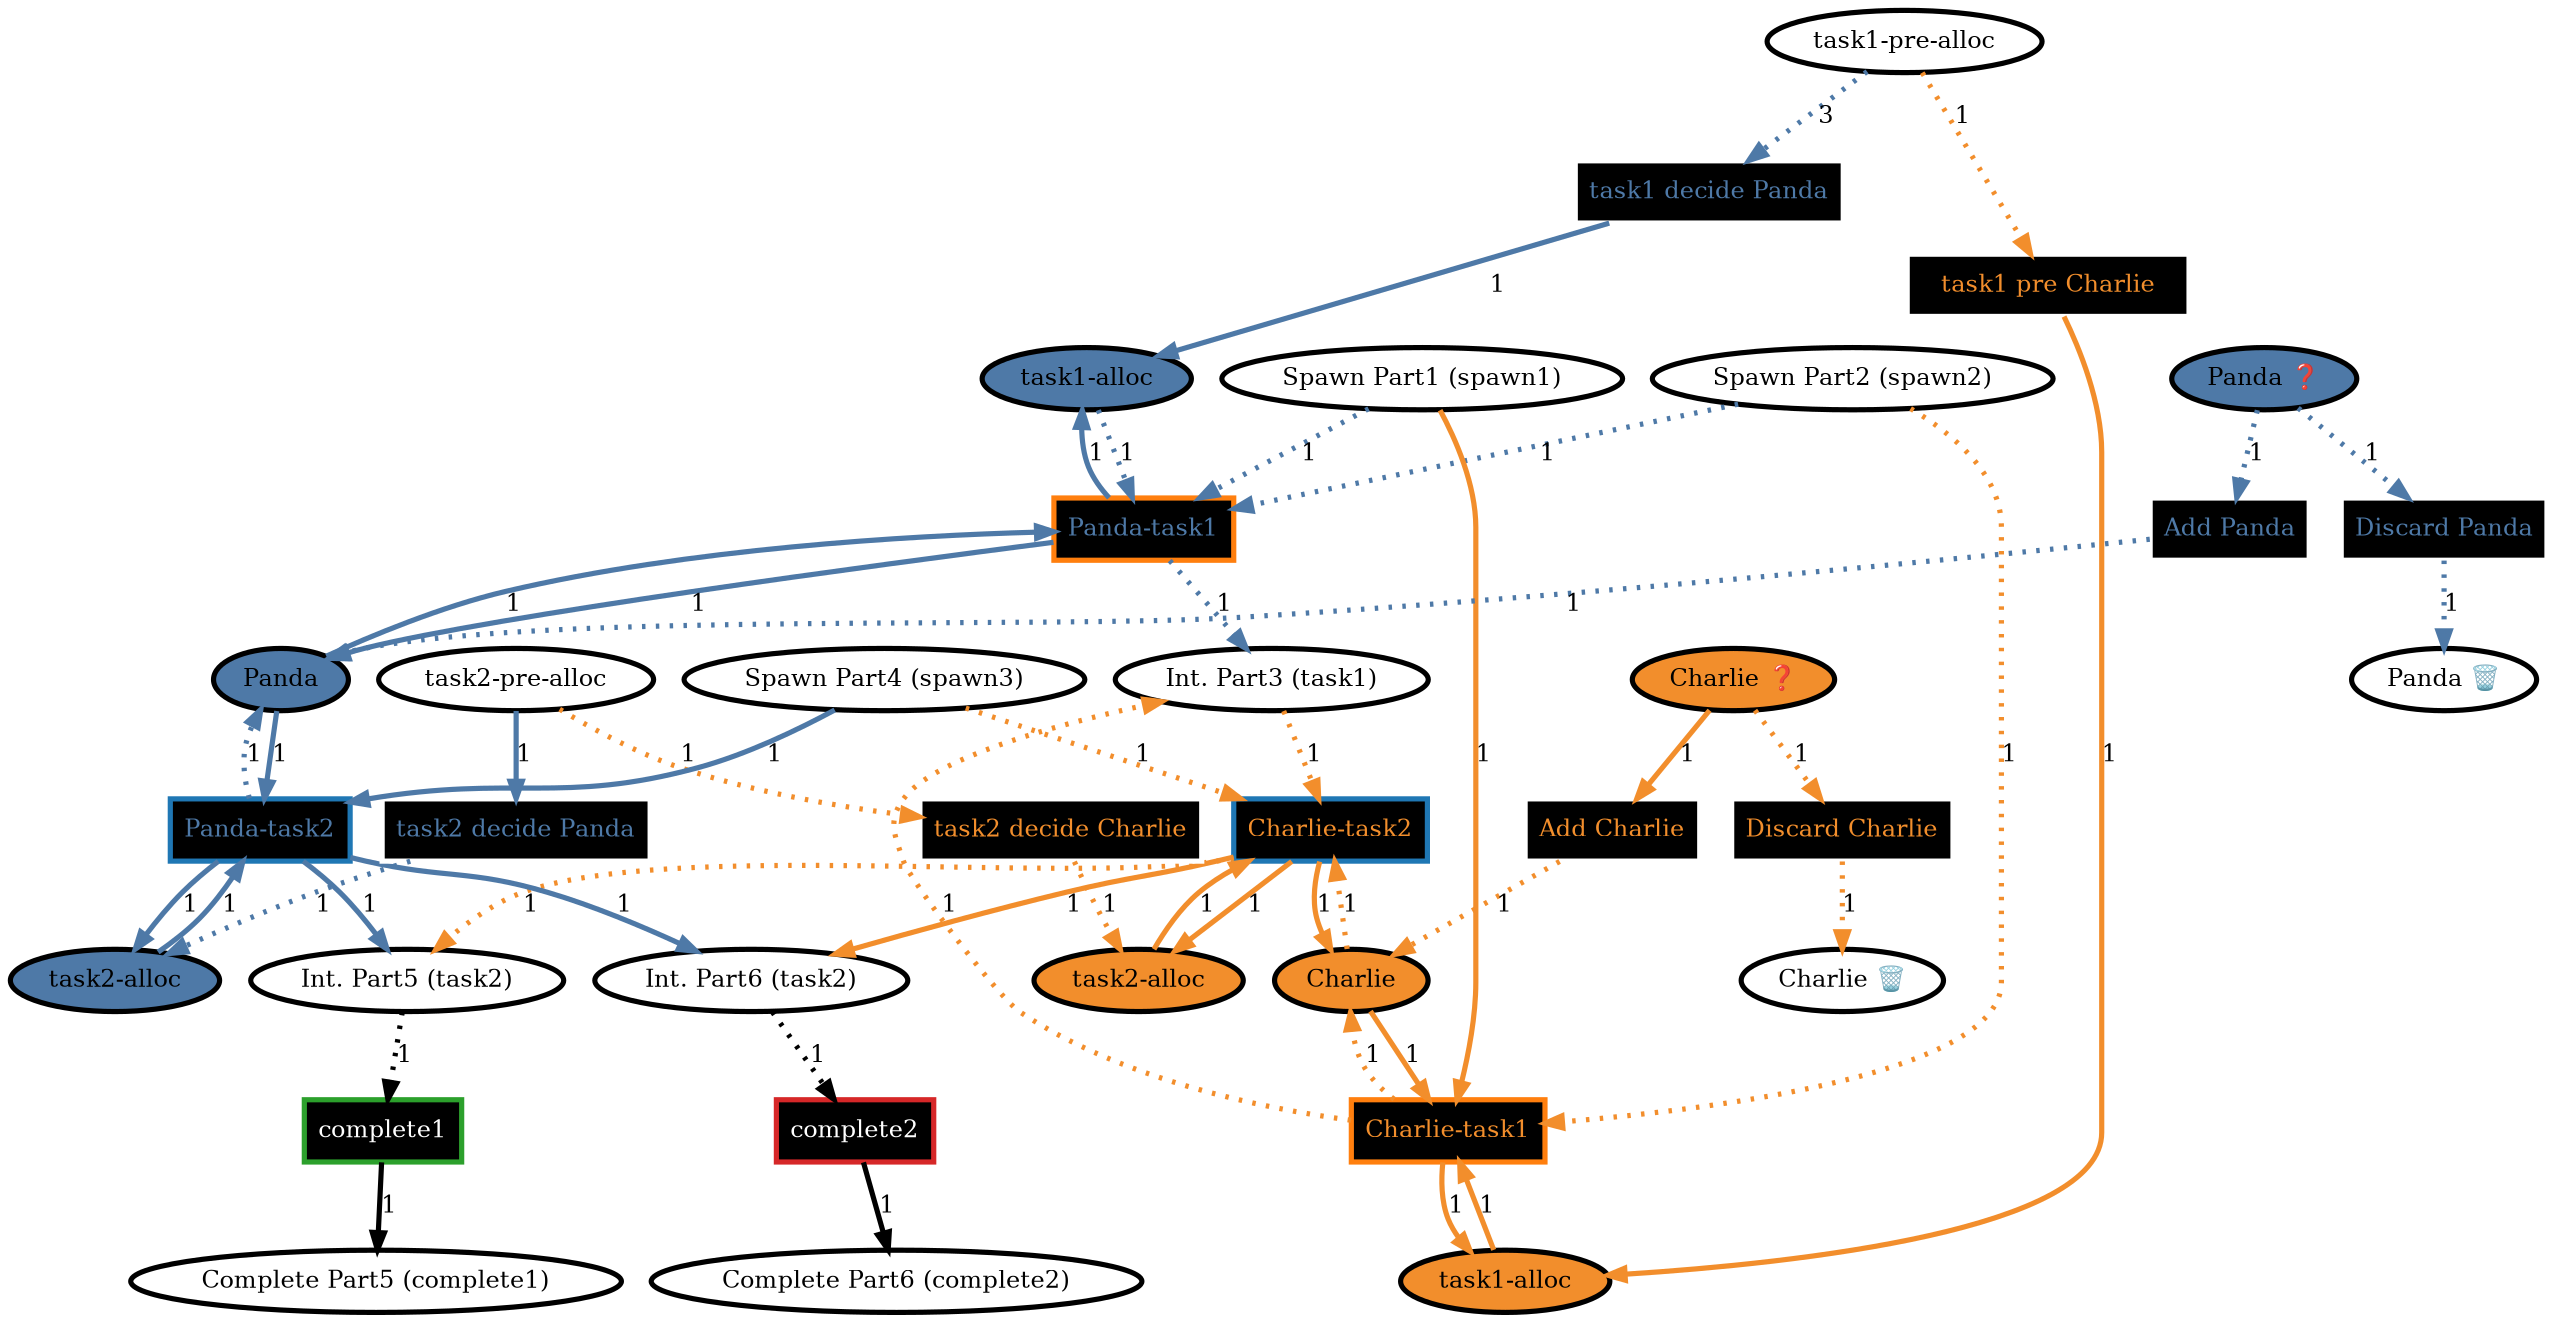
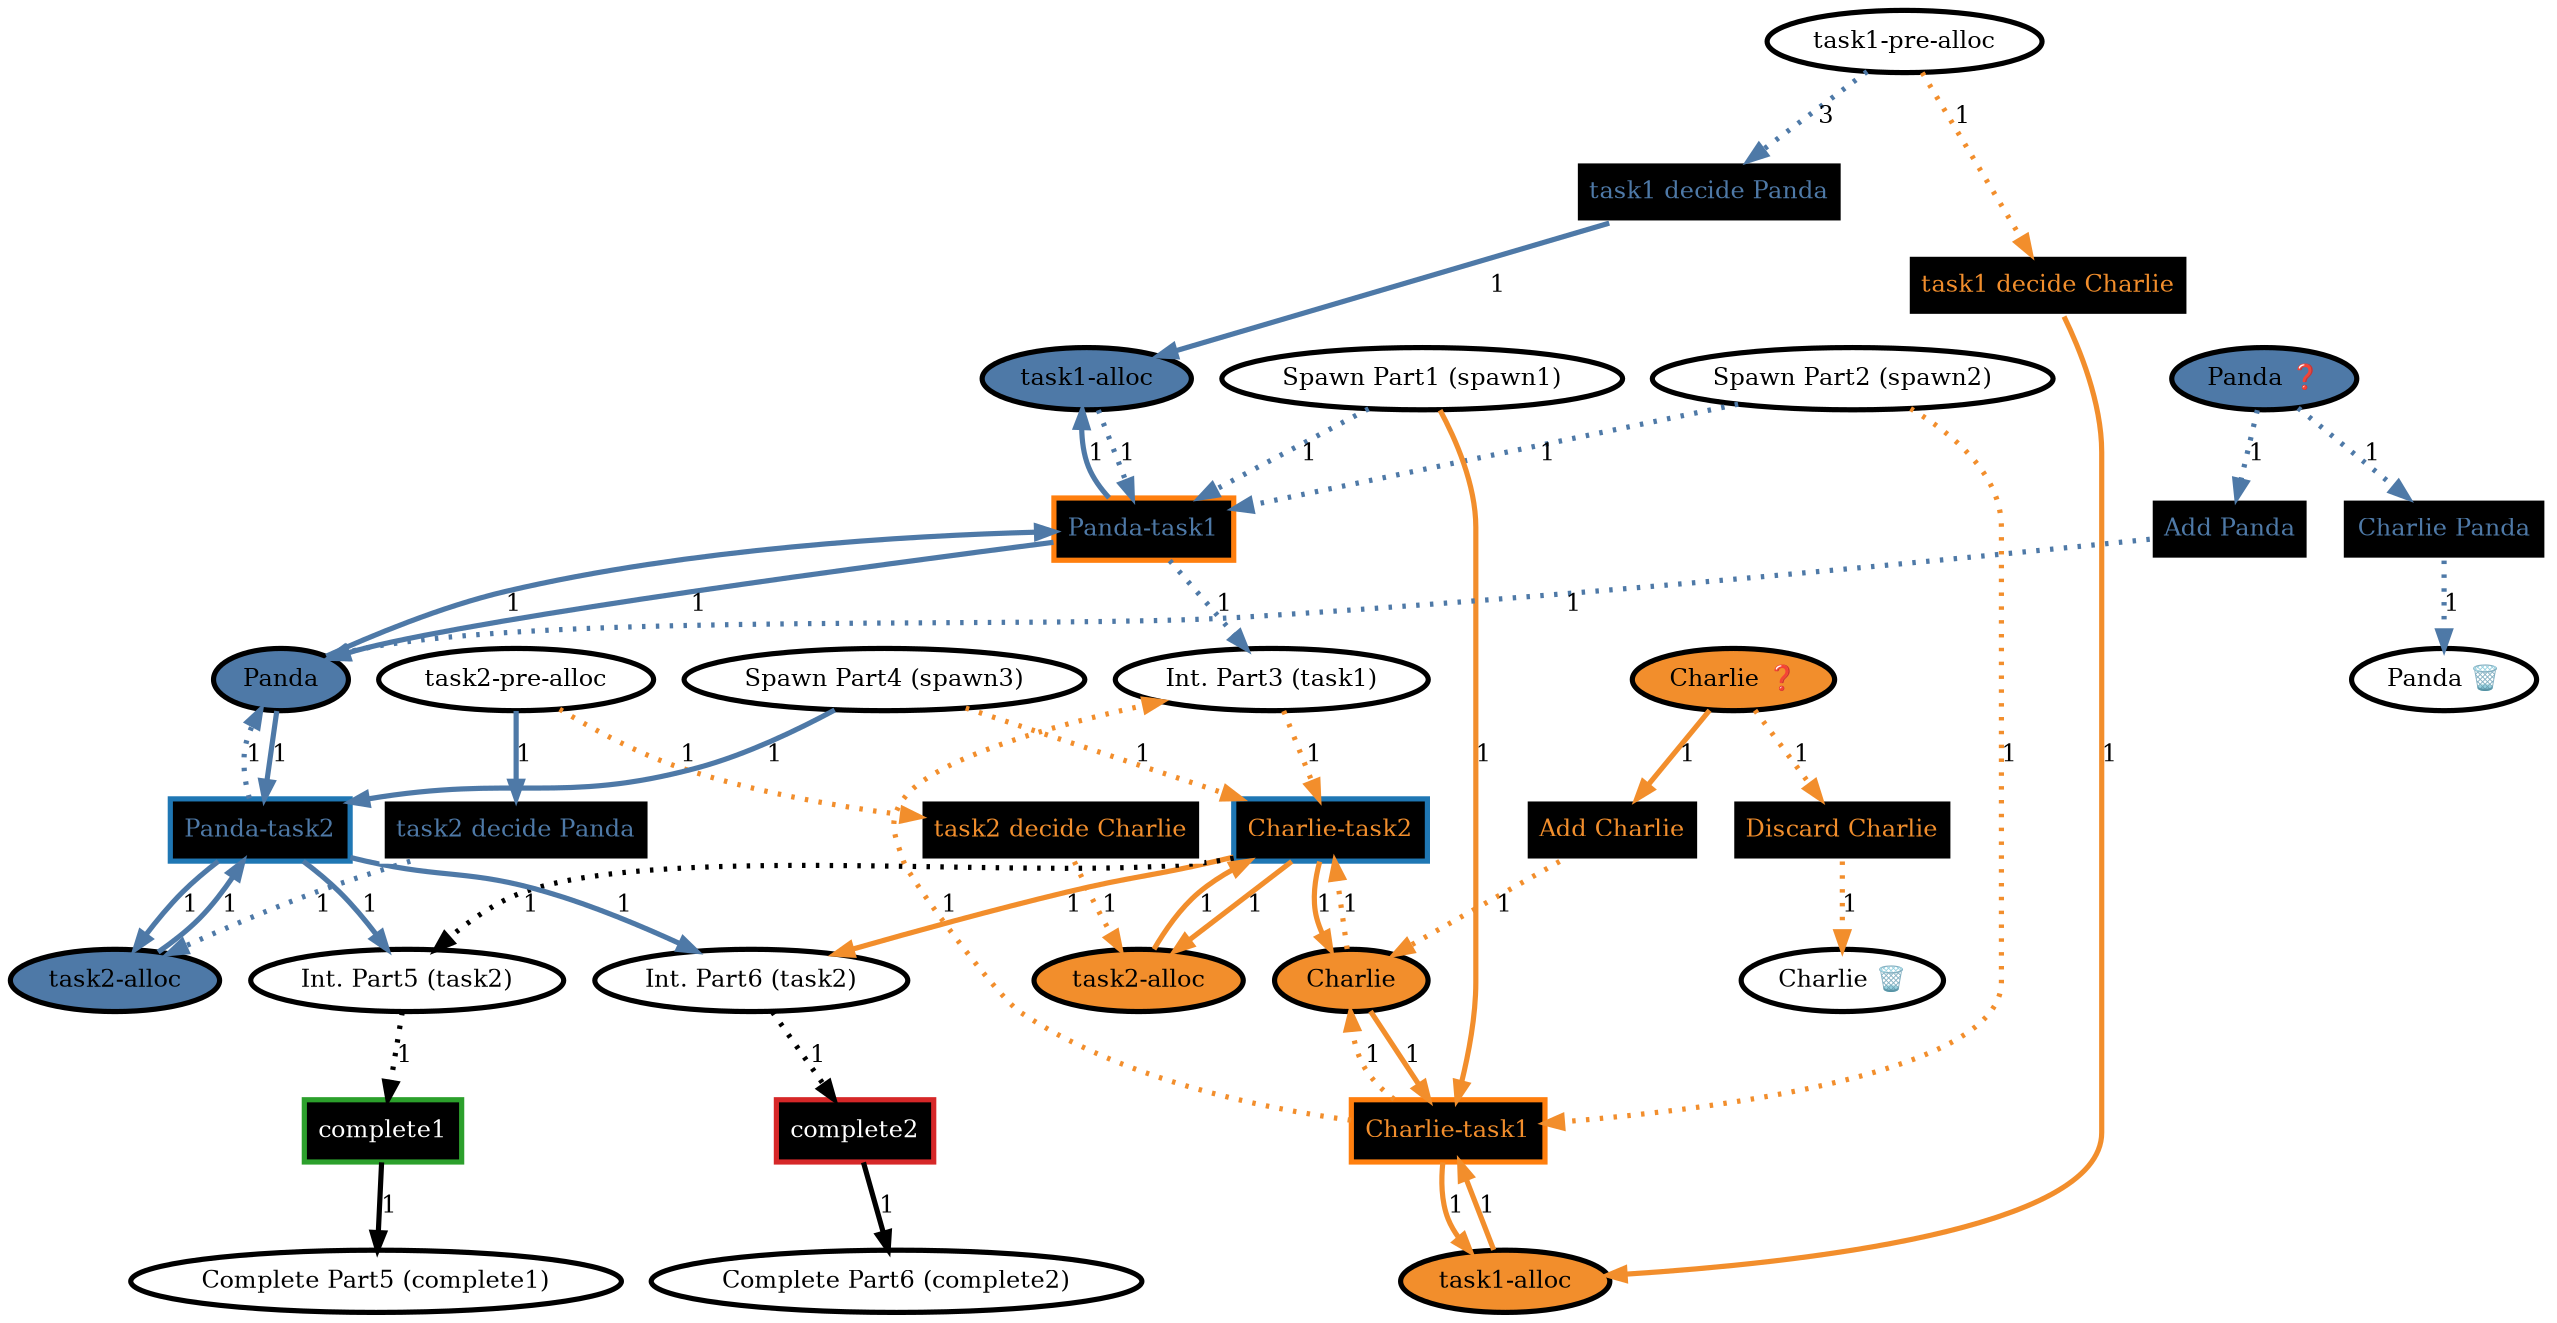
(2048, 285) -> (2048, 285)
(2444, 529) -> (2444, 529)
(834, 866) -> (834, 866)
